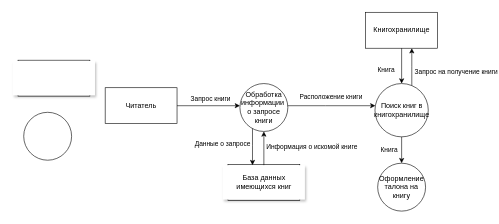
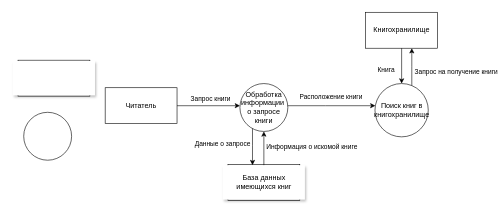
(402, 148) -> none
(402, 188) -> none
